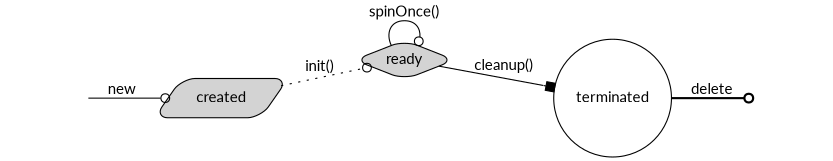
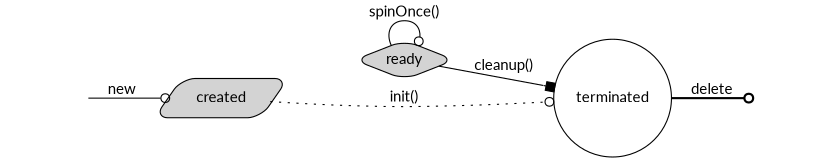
(322, 77) -> (408, 107)
